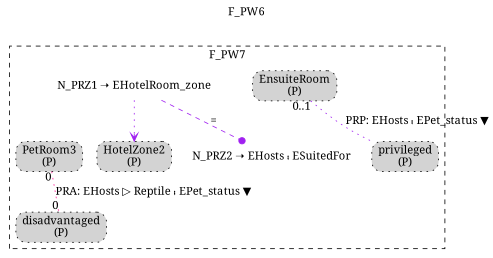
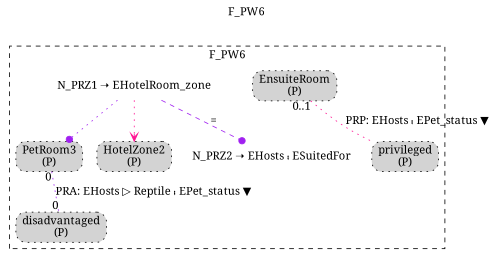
(227, 55) -> (227, 55)
(134, 117) -> (134, 117)
none -> (95, 119)
(340, 123) -> (340, 123)
(55, 192) -> (55, 192)
